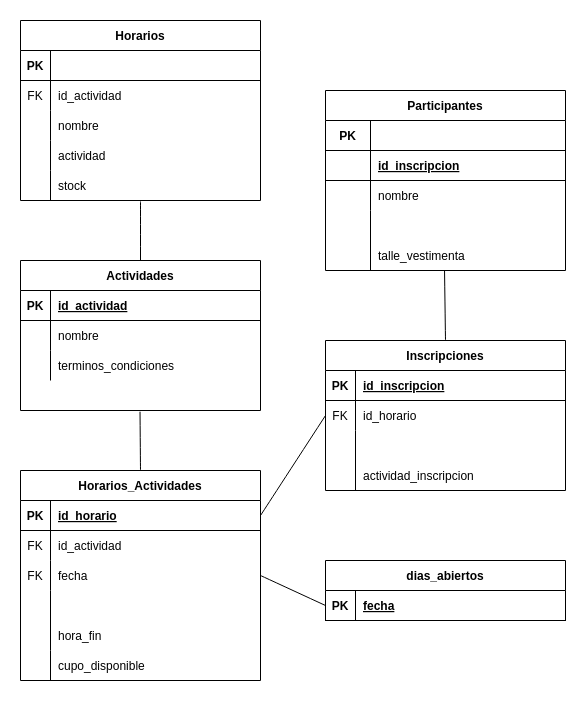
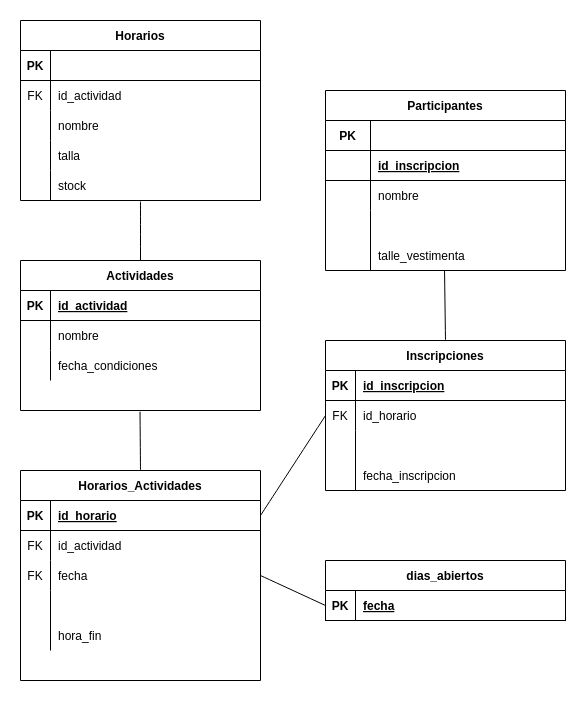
(85, 156) -> (72, 156)
(121, 366) -> (112, 366)
(426, 476) -> (415, 476)
(156, 666) -> none
